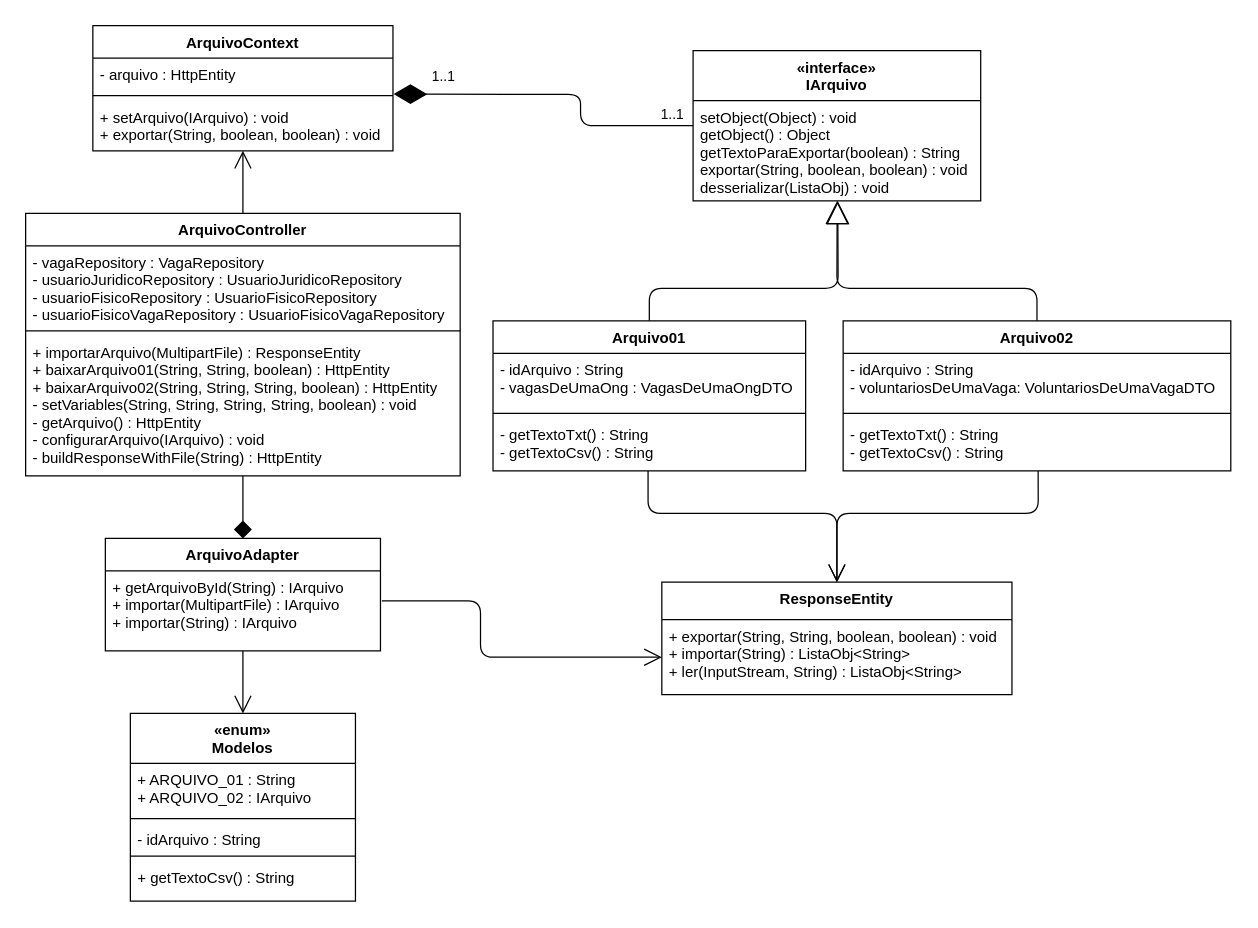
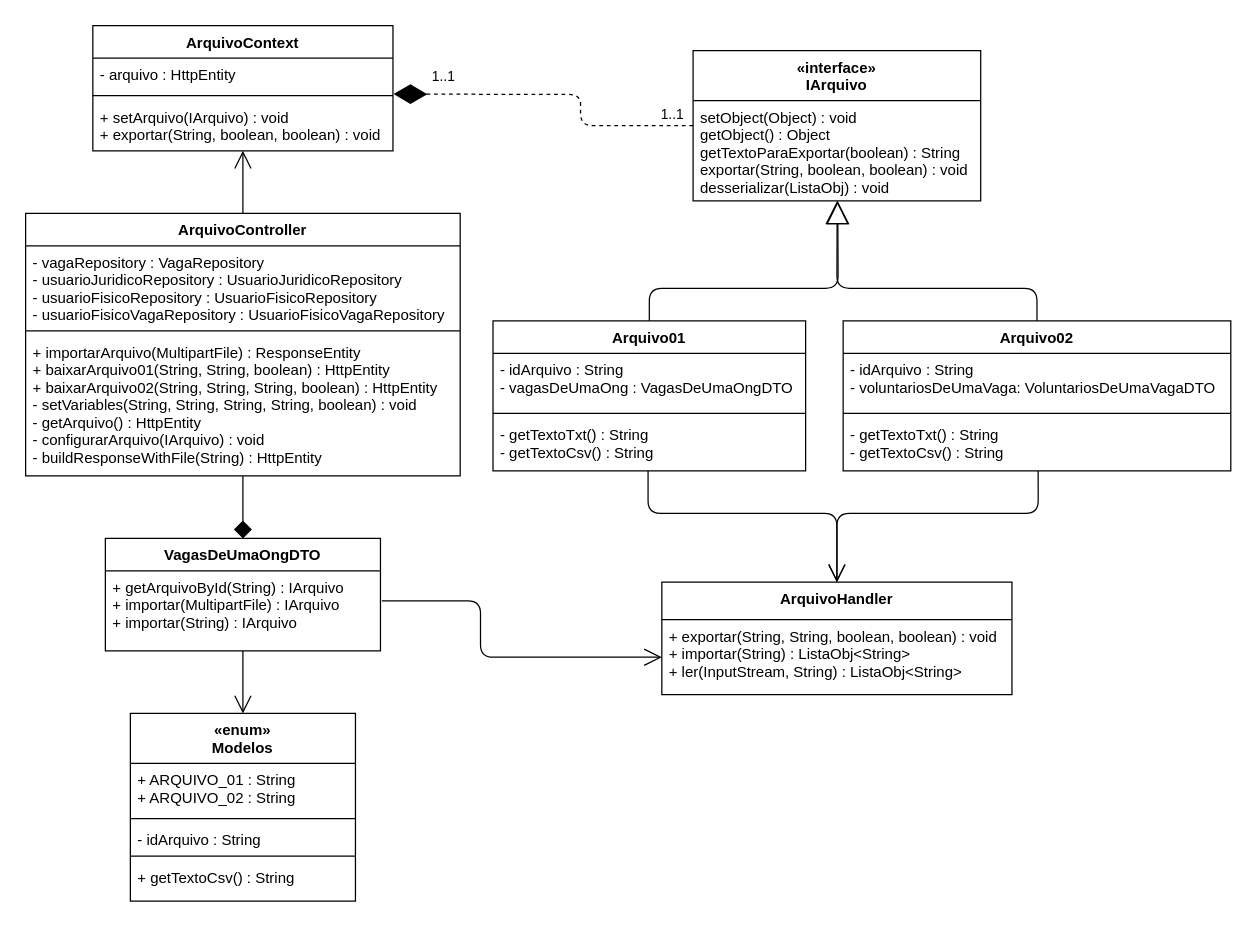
(565, 94) -> (565, 94)
(242, 555) -> (242, 555)
(836, 599) -> (836, 599)
(216, 780) -> (216, 780)
